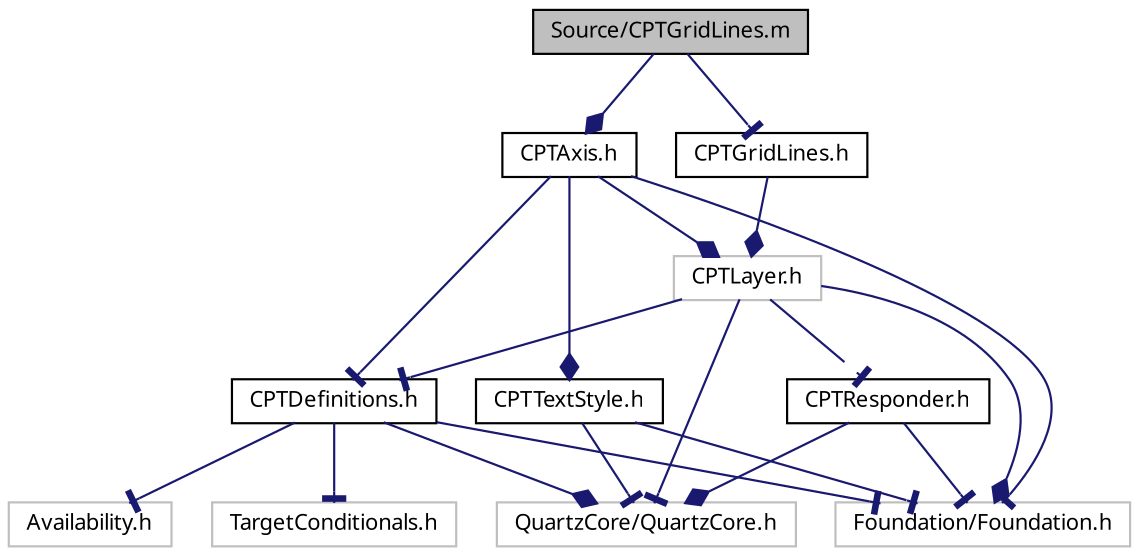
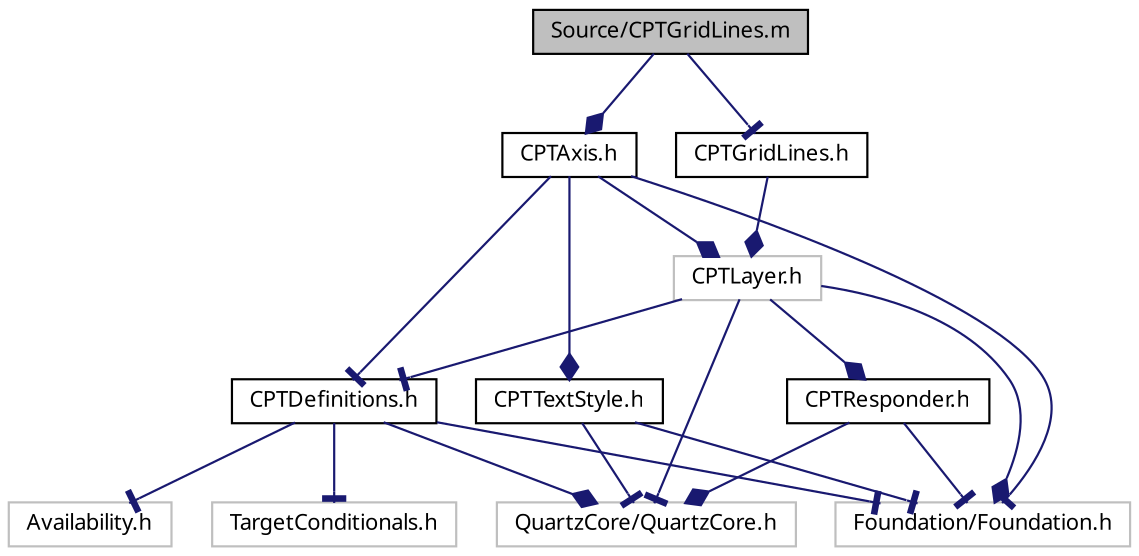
(807, 331) -> (807, 331)
